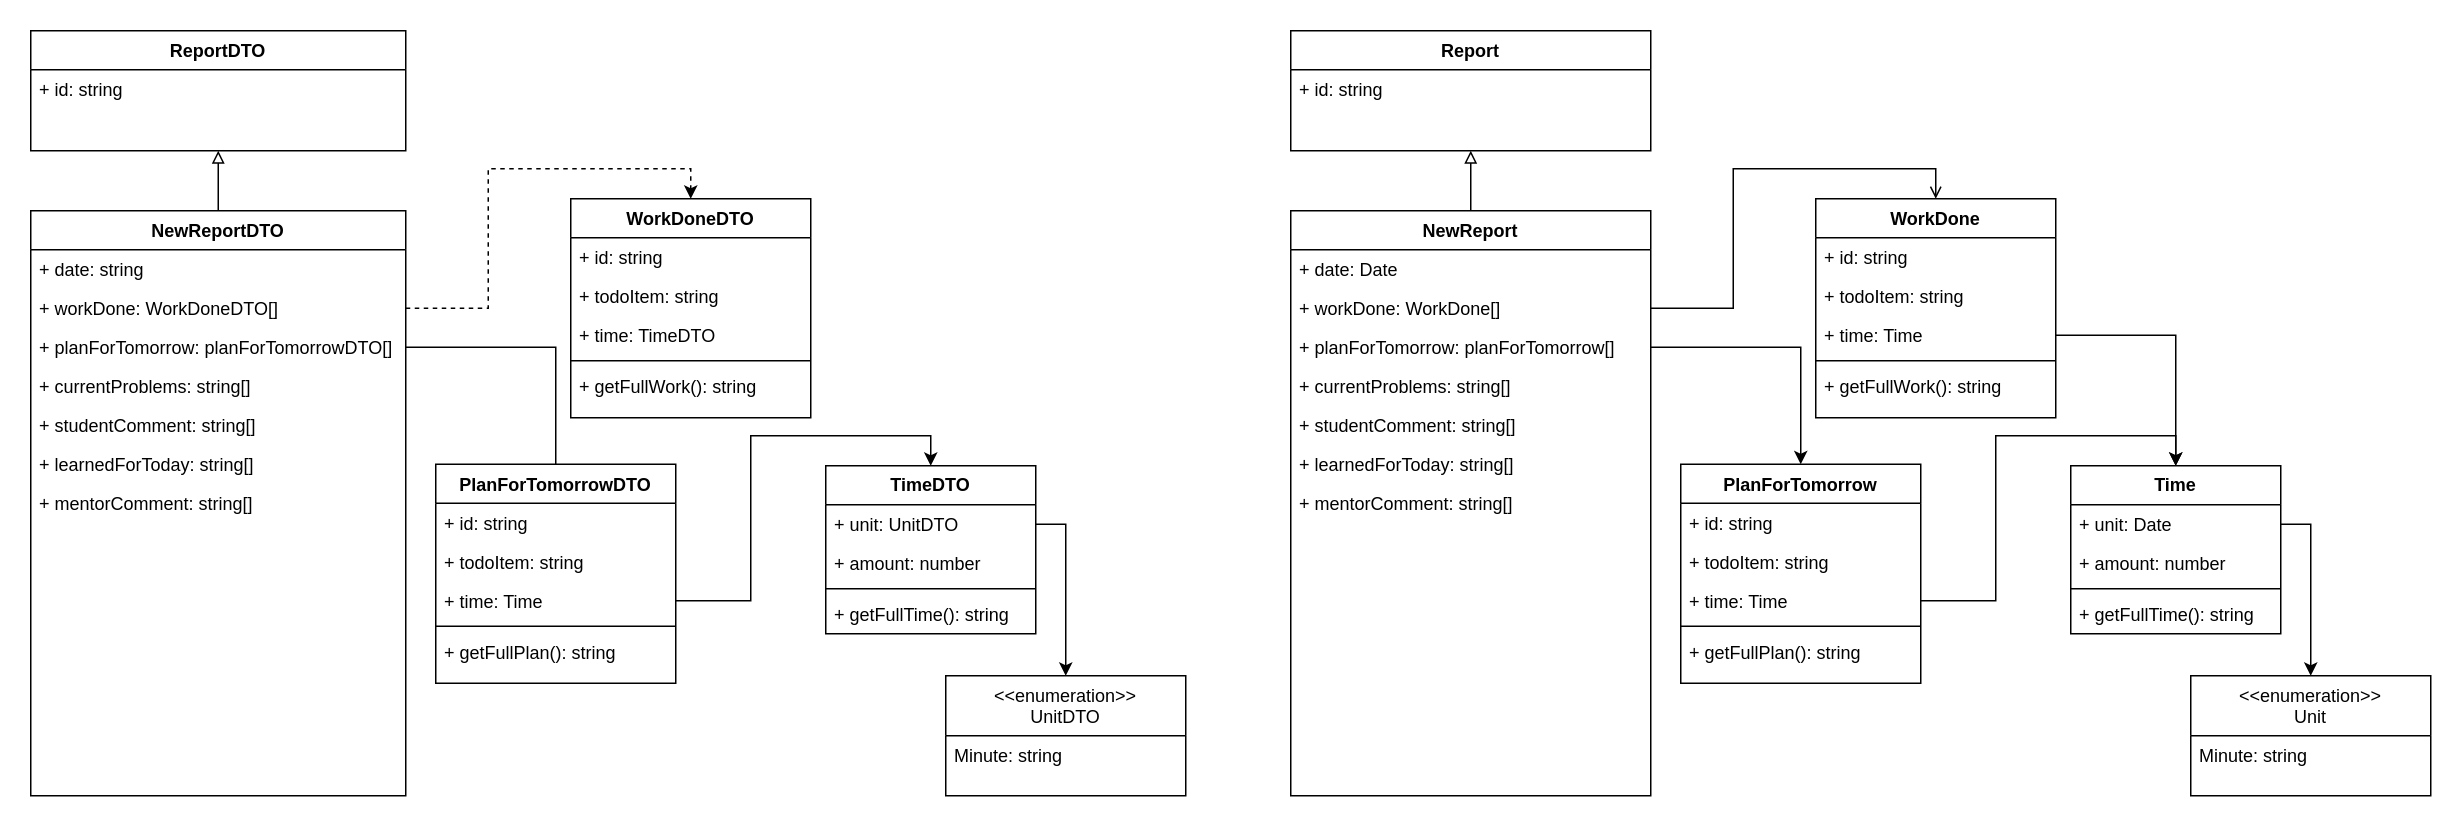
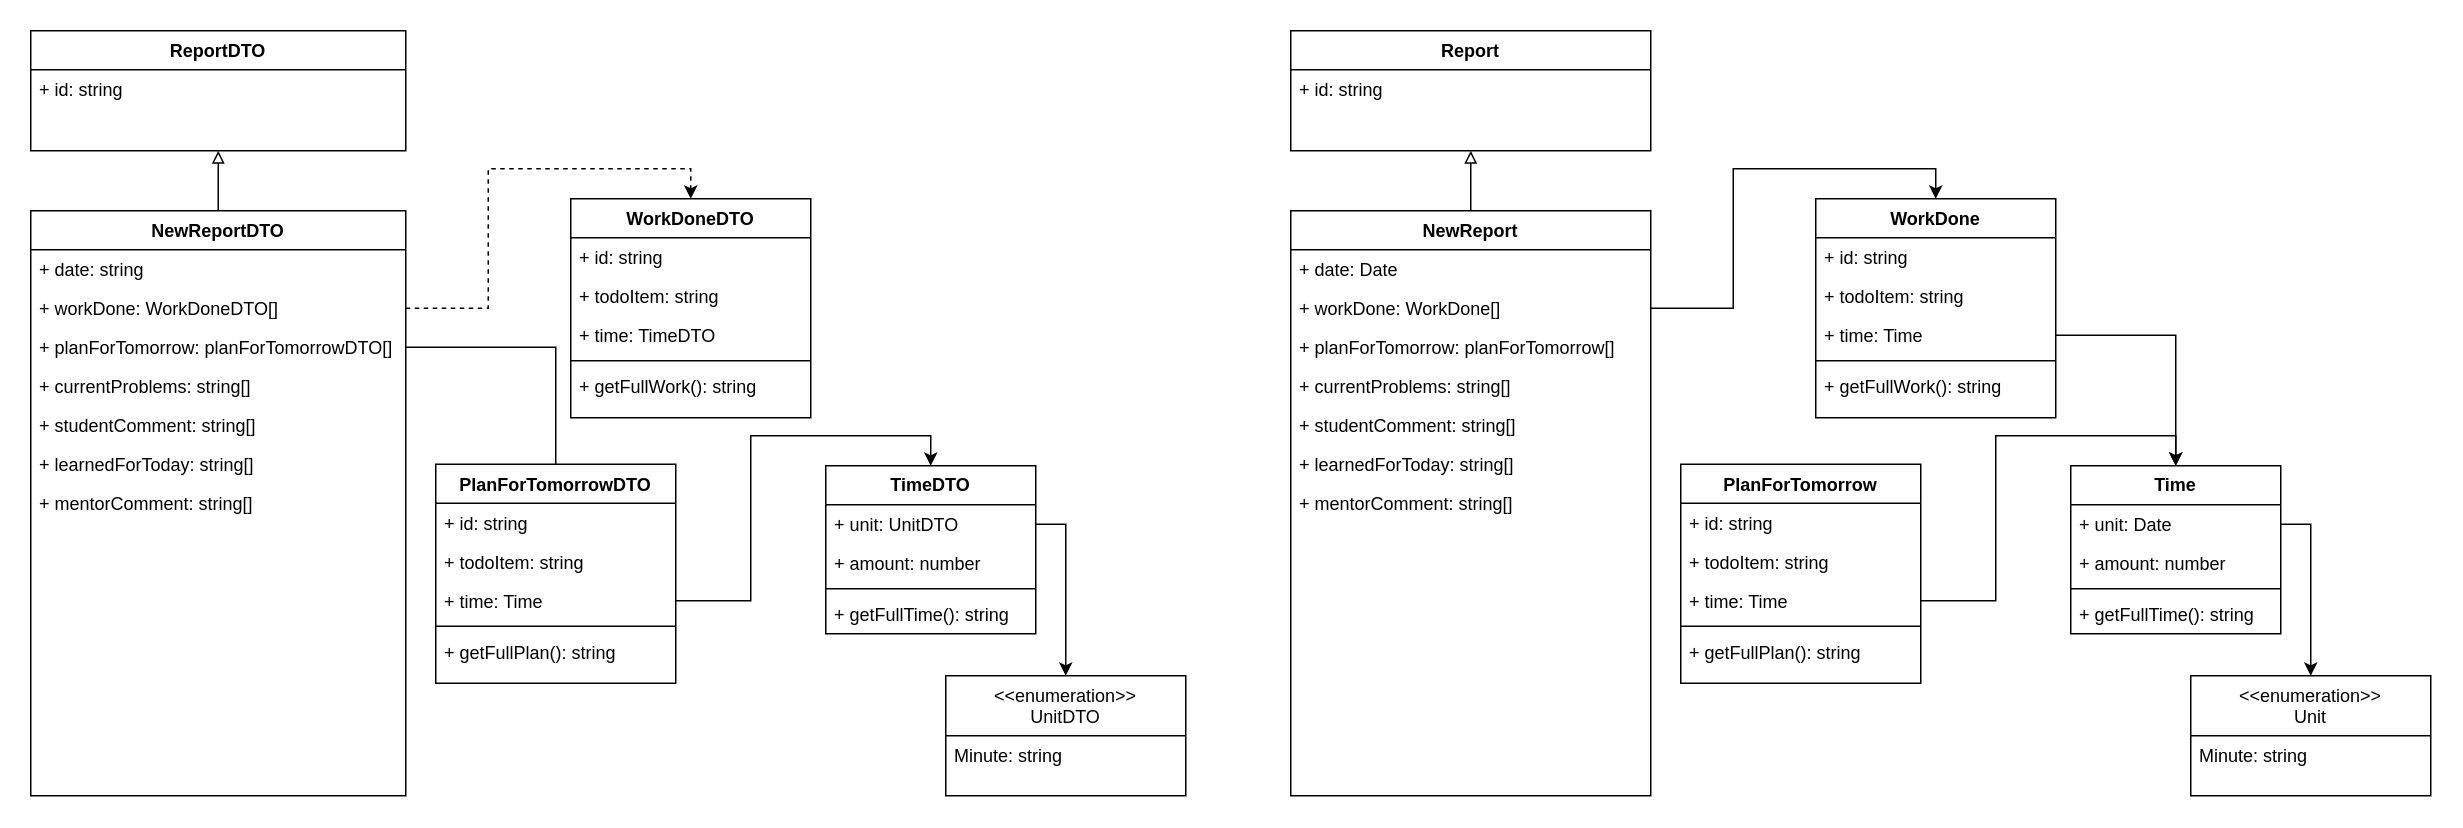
(1936, 189) -> (1936, 187)
(1780, 347) -> none
